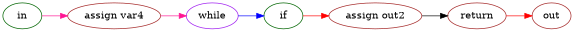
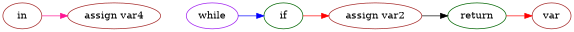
(22, 16) -> (22, 16)
(170, 16) -> none
(375, 16) -> (375, 16)
(477, 16) -> (477, 16)
(552, 16) -> (552, 16)
